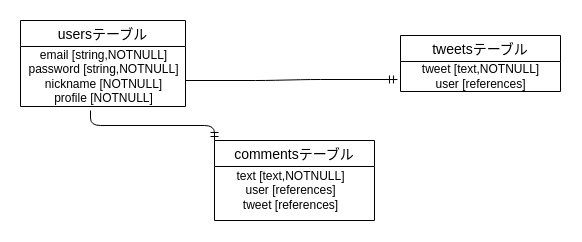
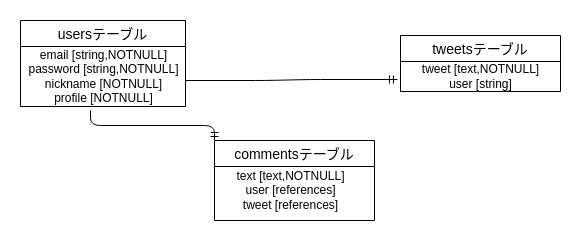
(481, 77) -> (481, 77)
